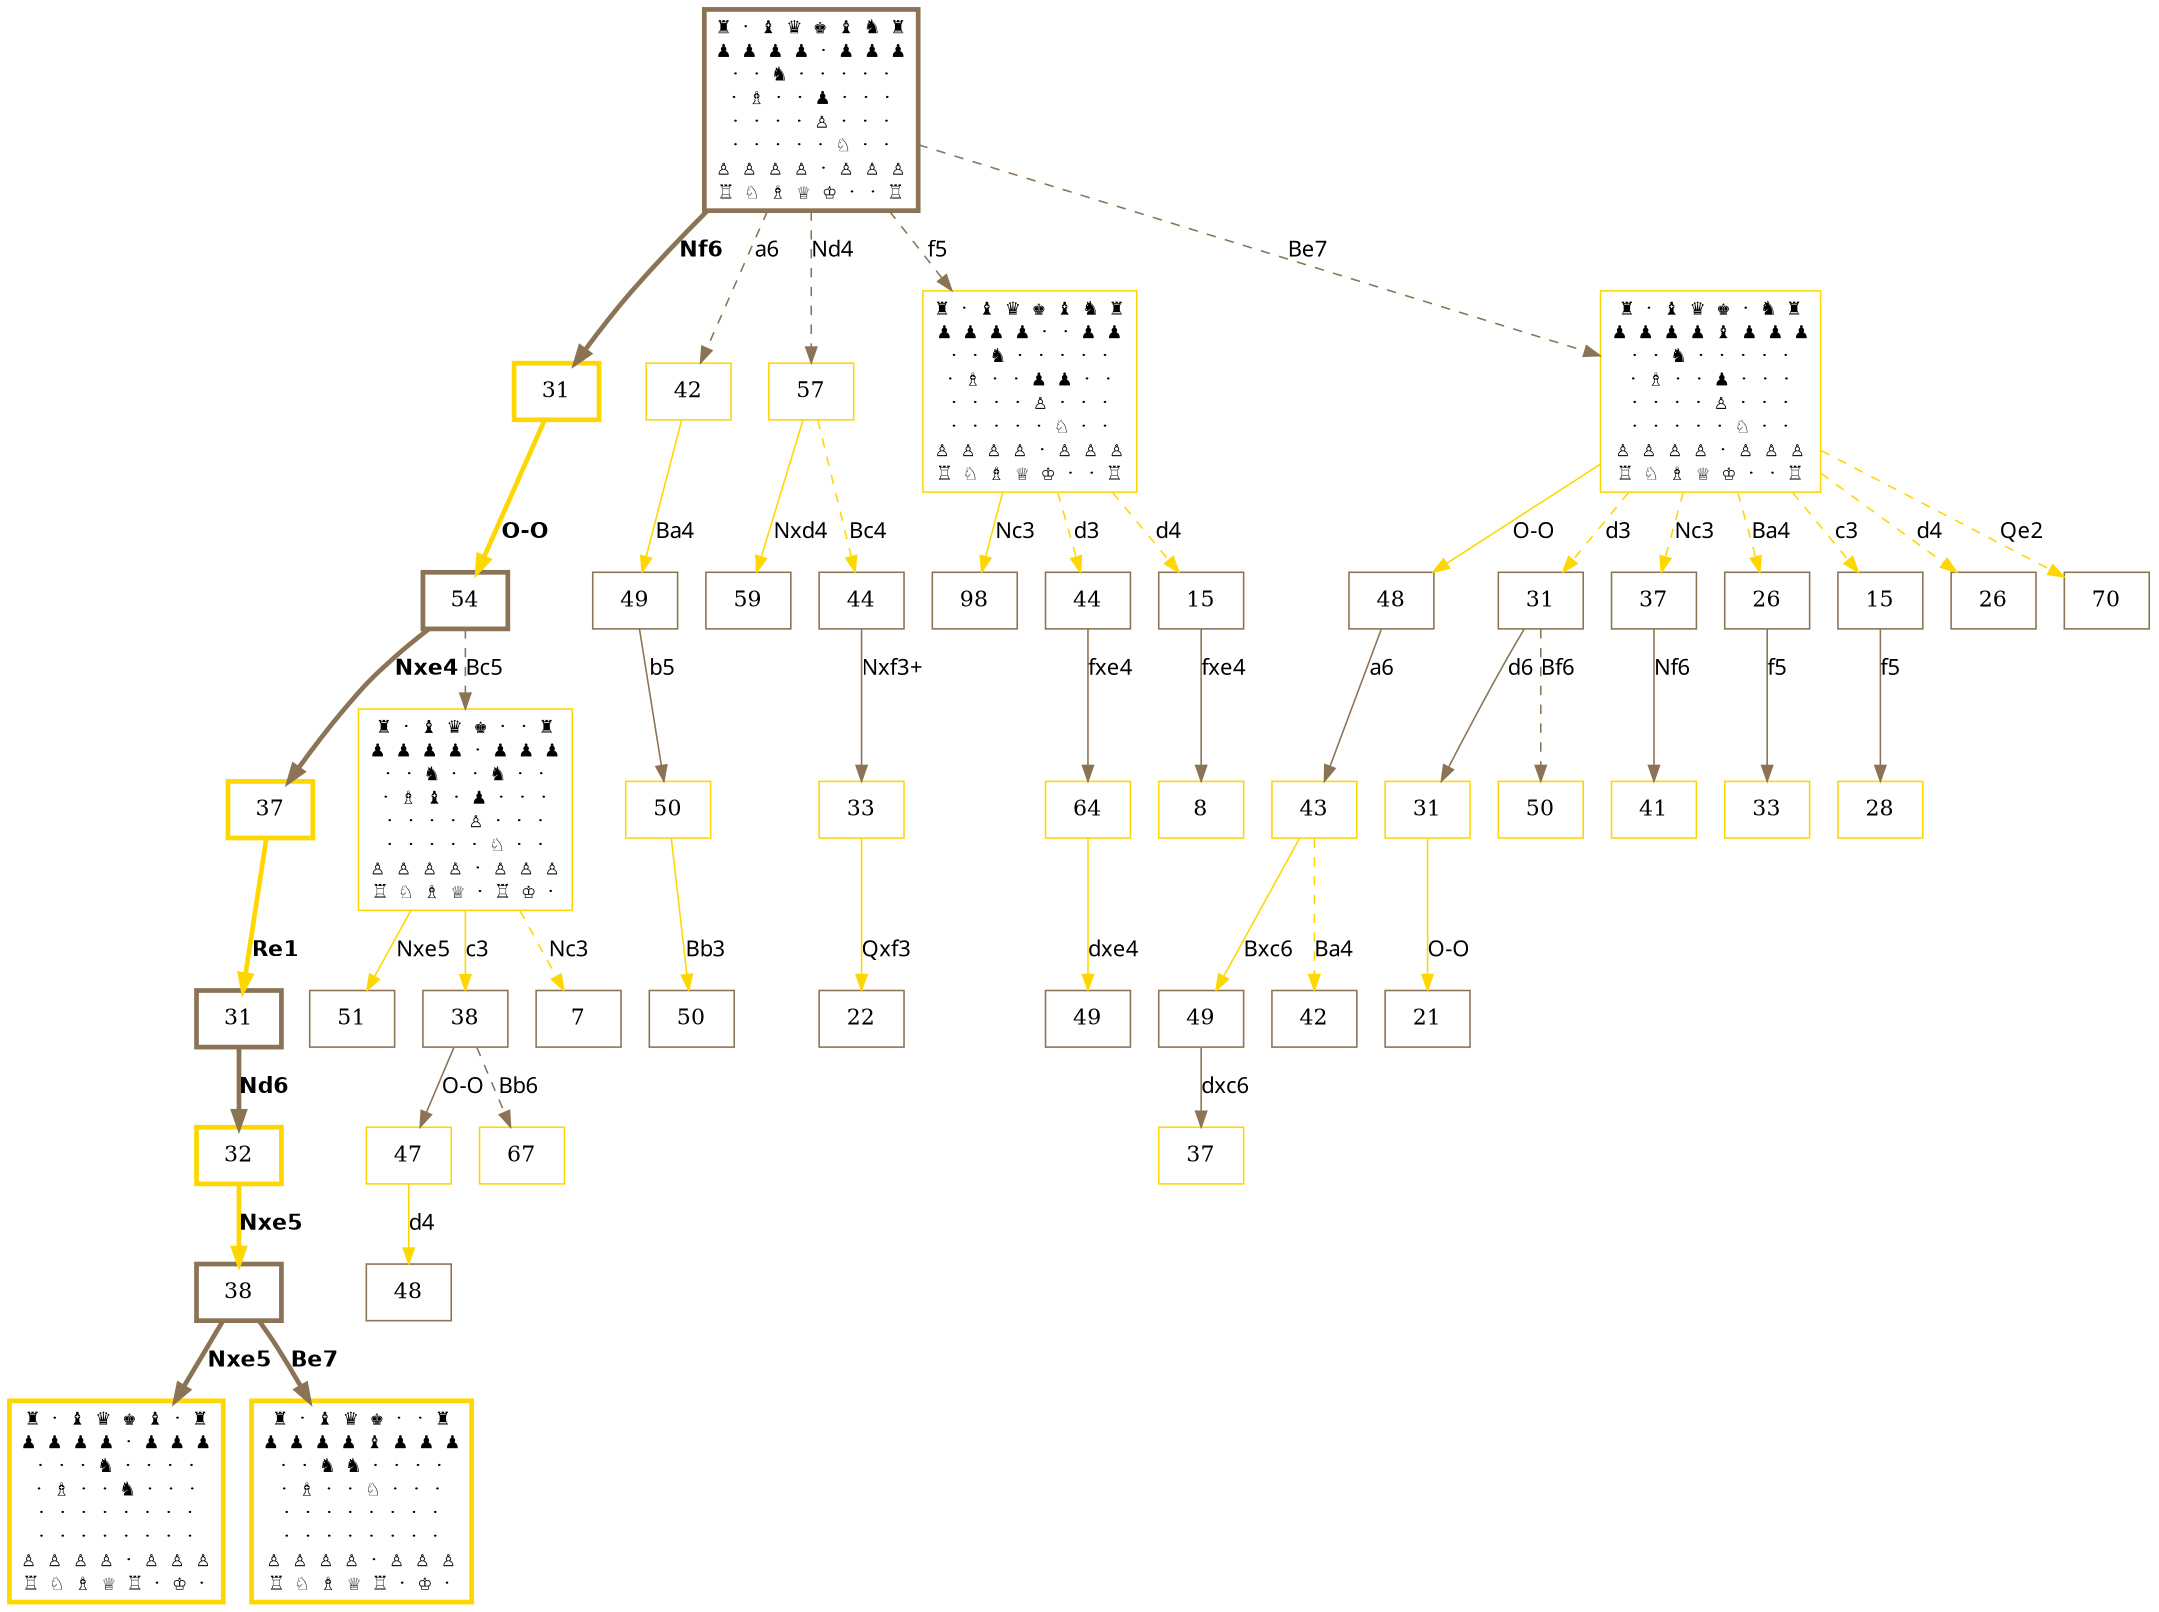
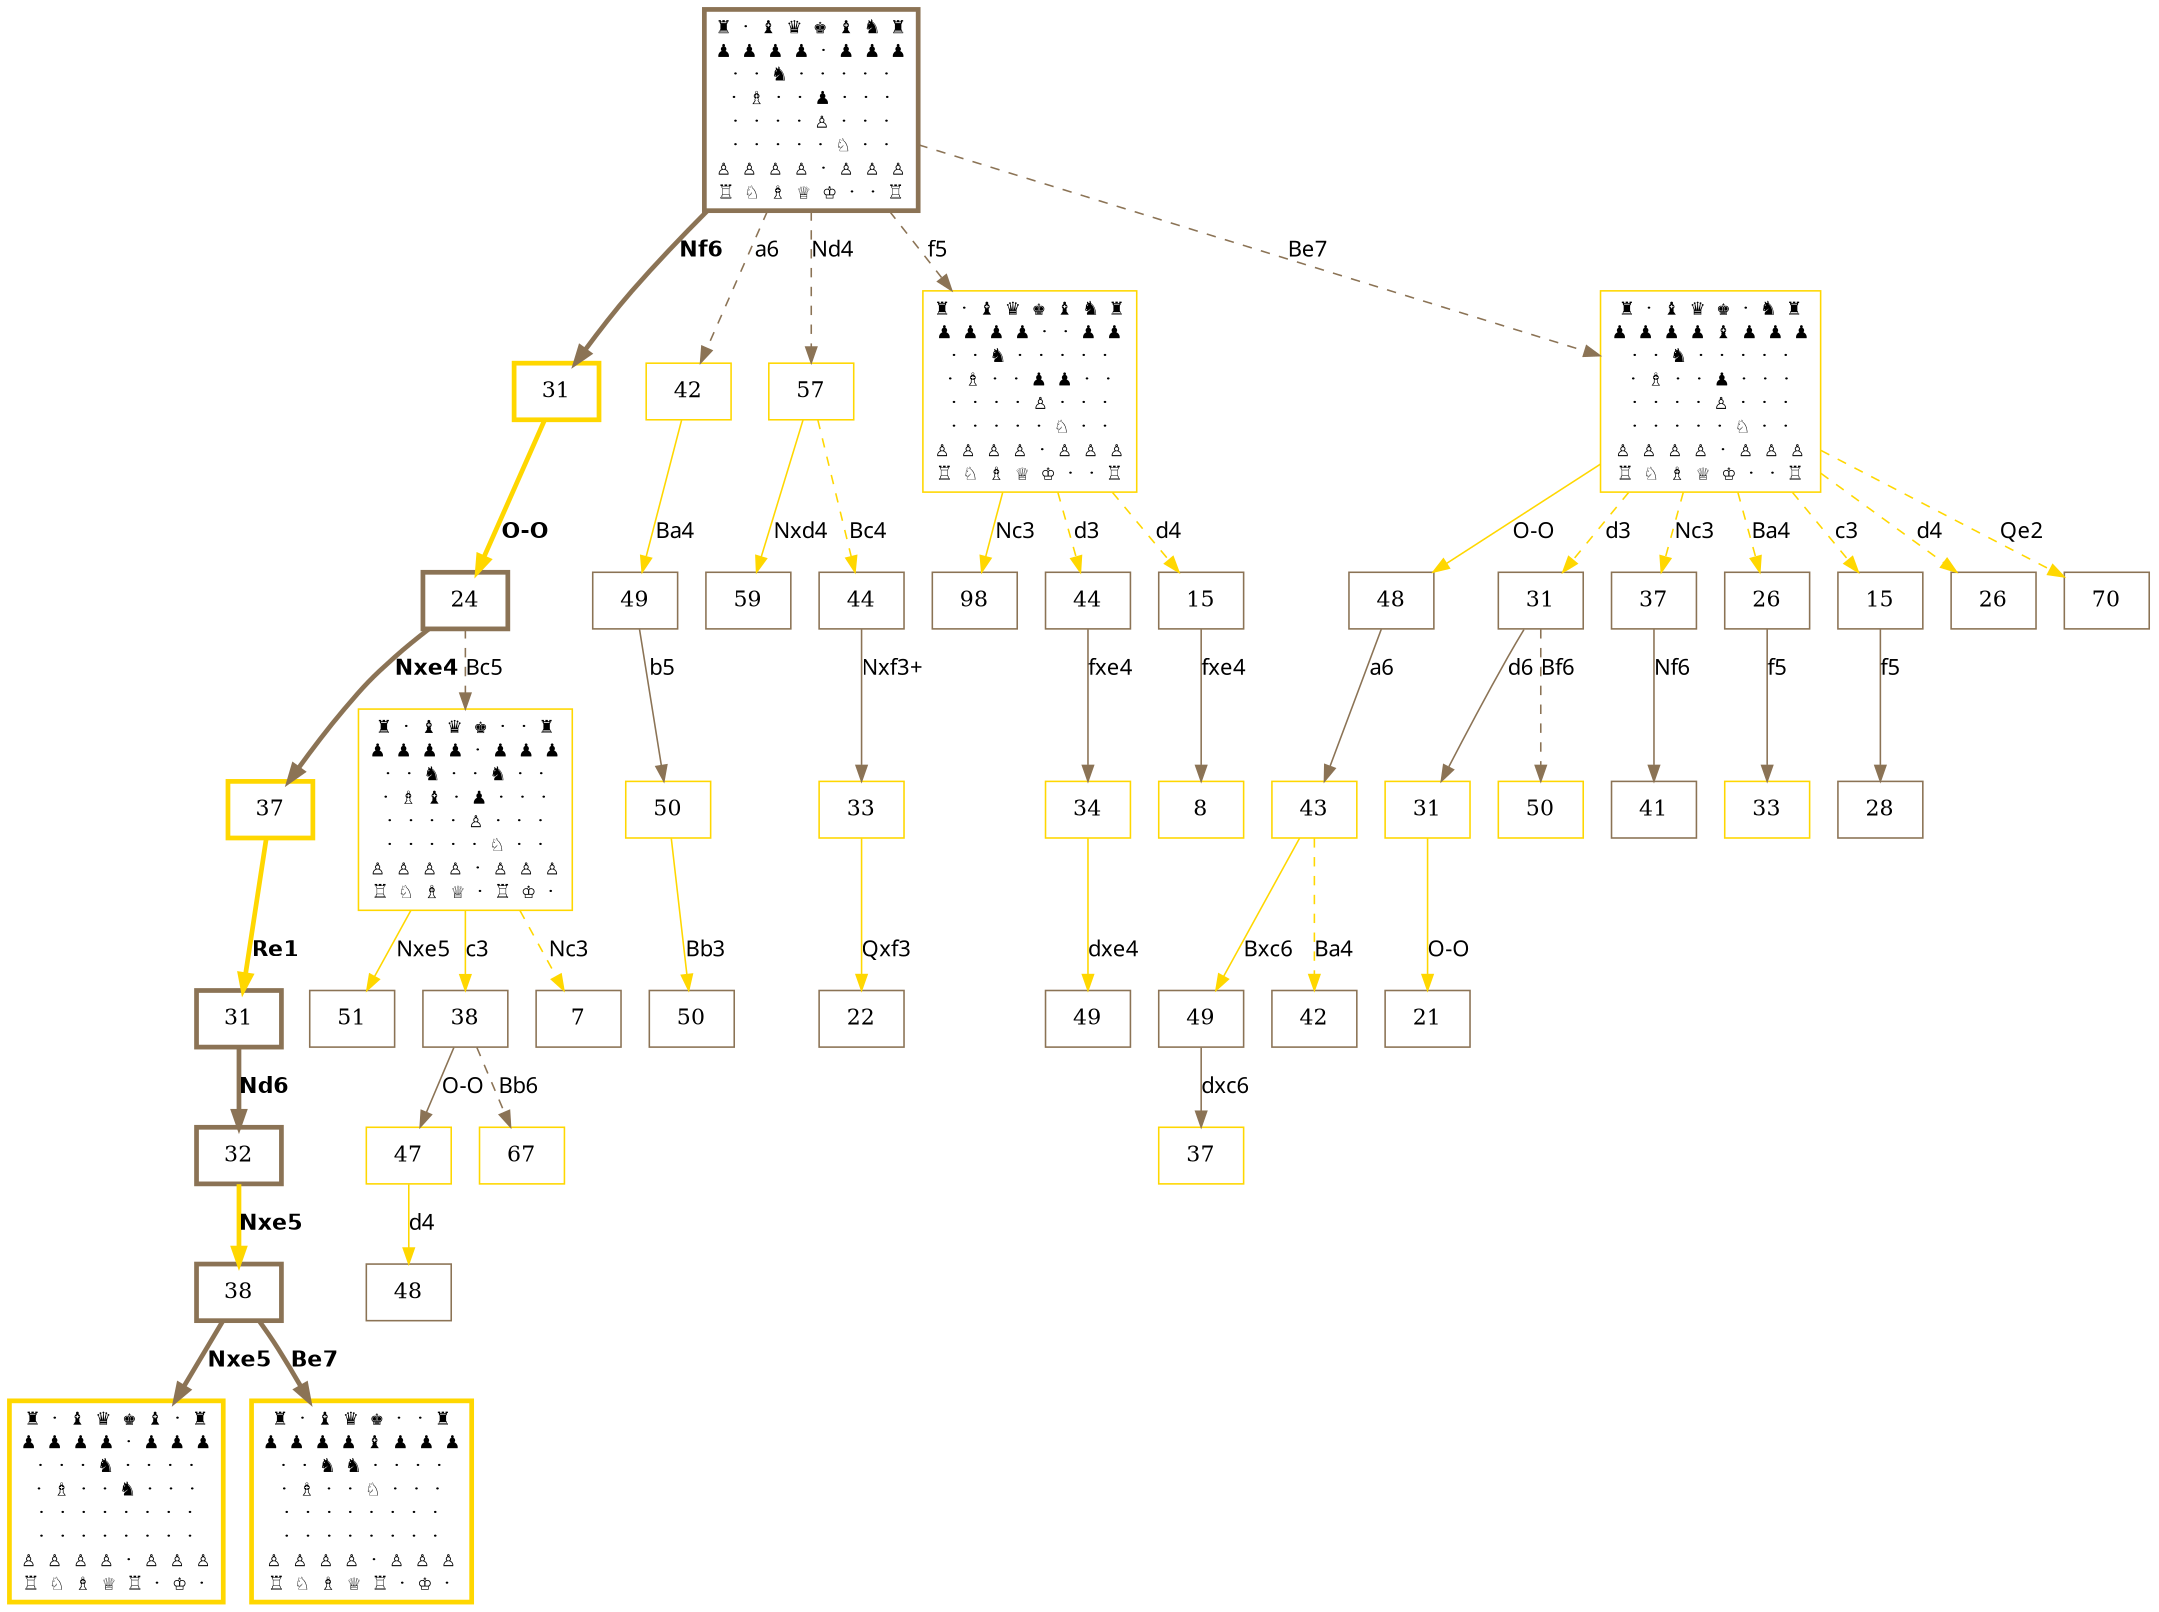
(465, 601) -> (465, 601)
(1088, 810) -> (1088, 810)
(1654, 810) -> (1654, 810)
(1880, 810) -> (1880, 810)
(239, 1156) -> (239, 1156)
